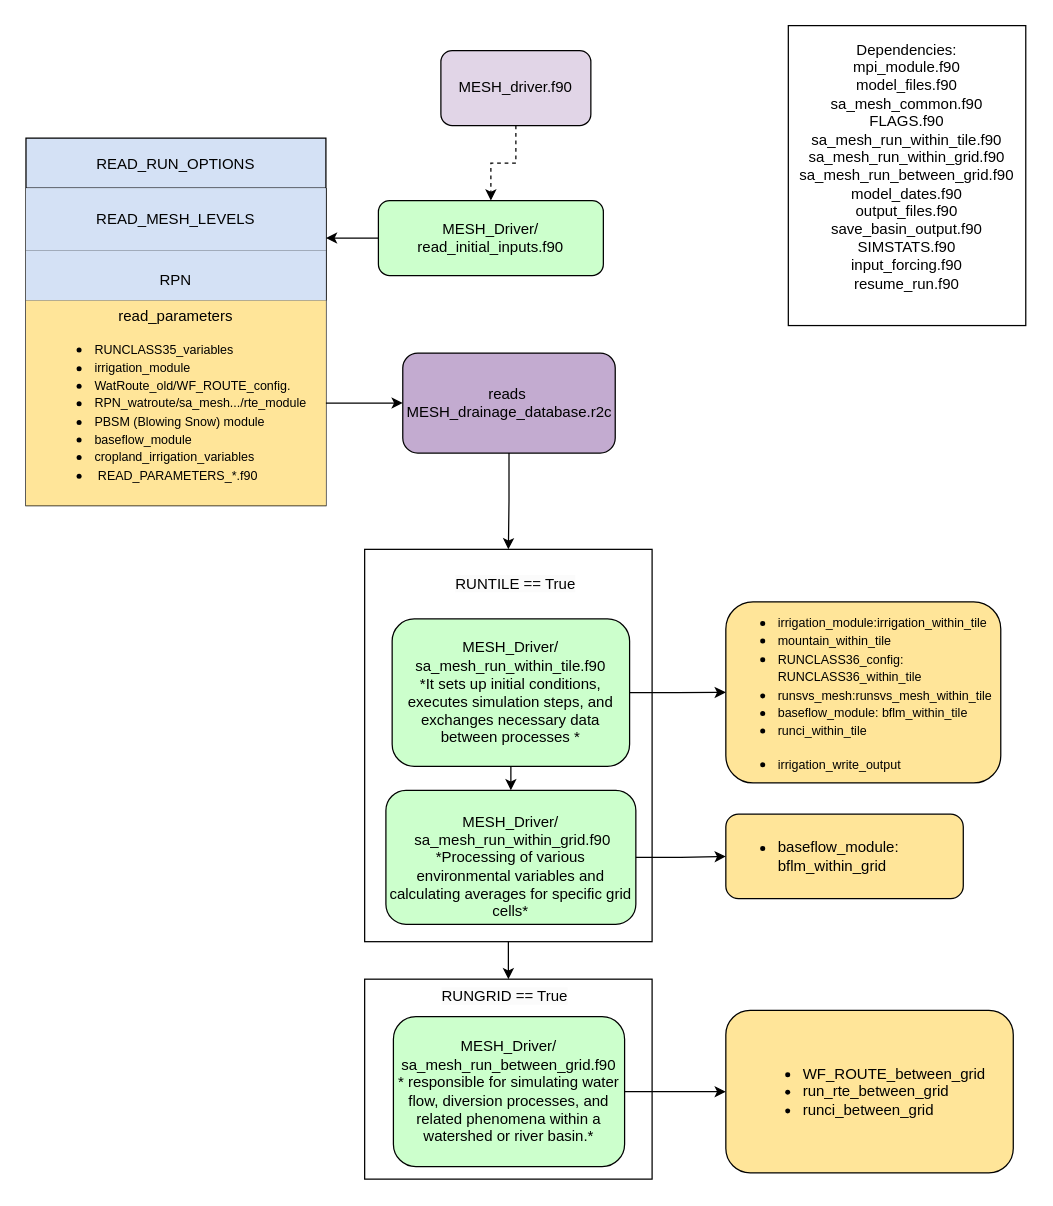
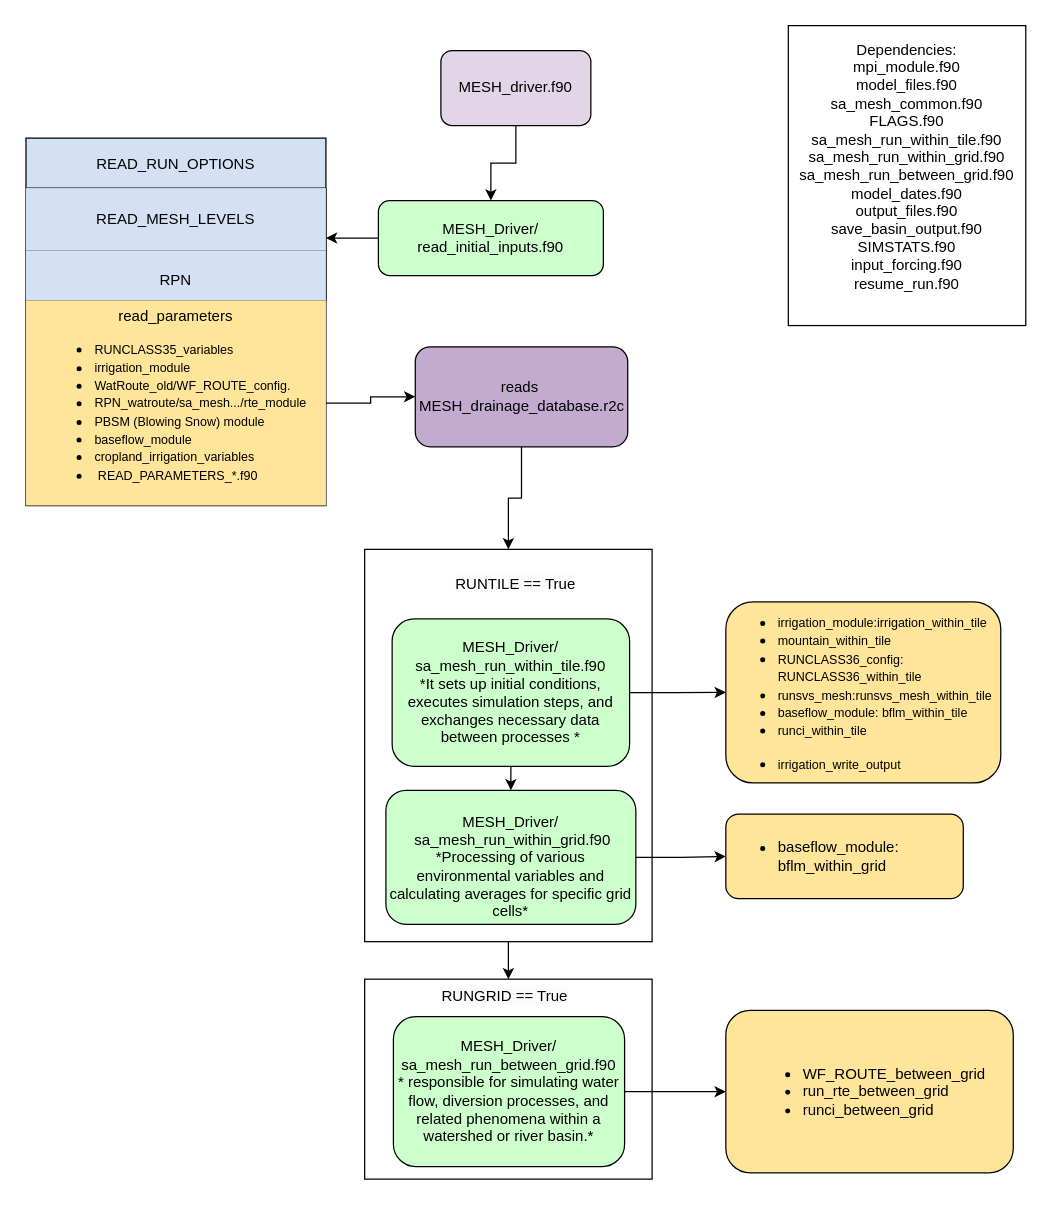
(508, 163) -> (508, 163)
(509, 403) -> (521, 397)
